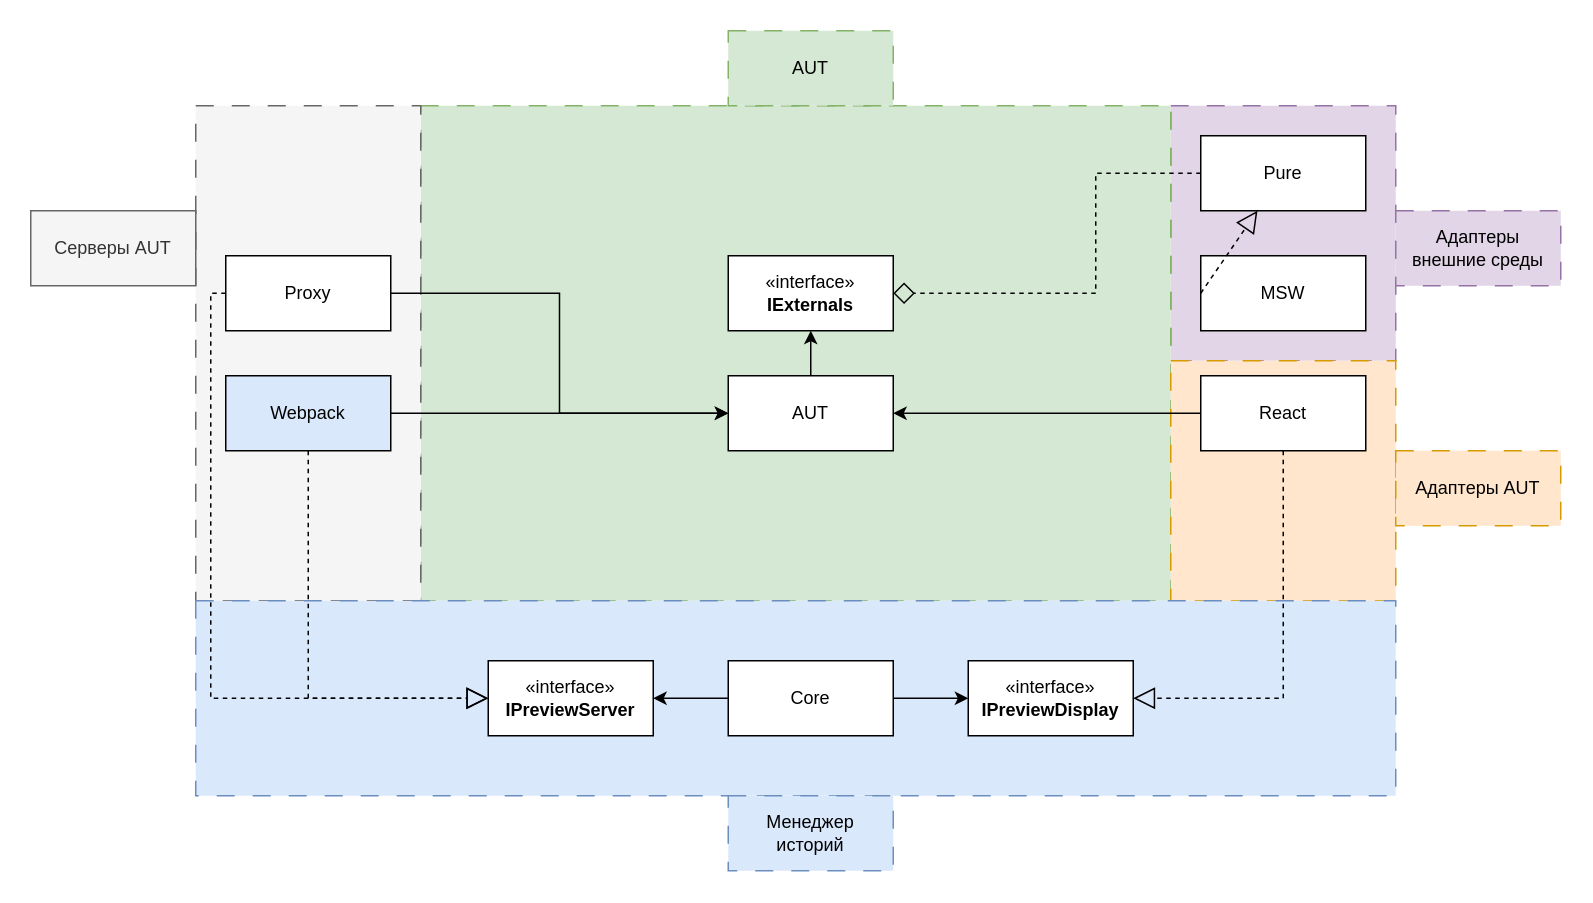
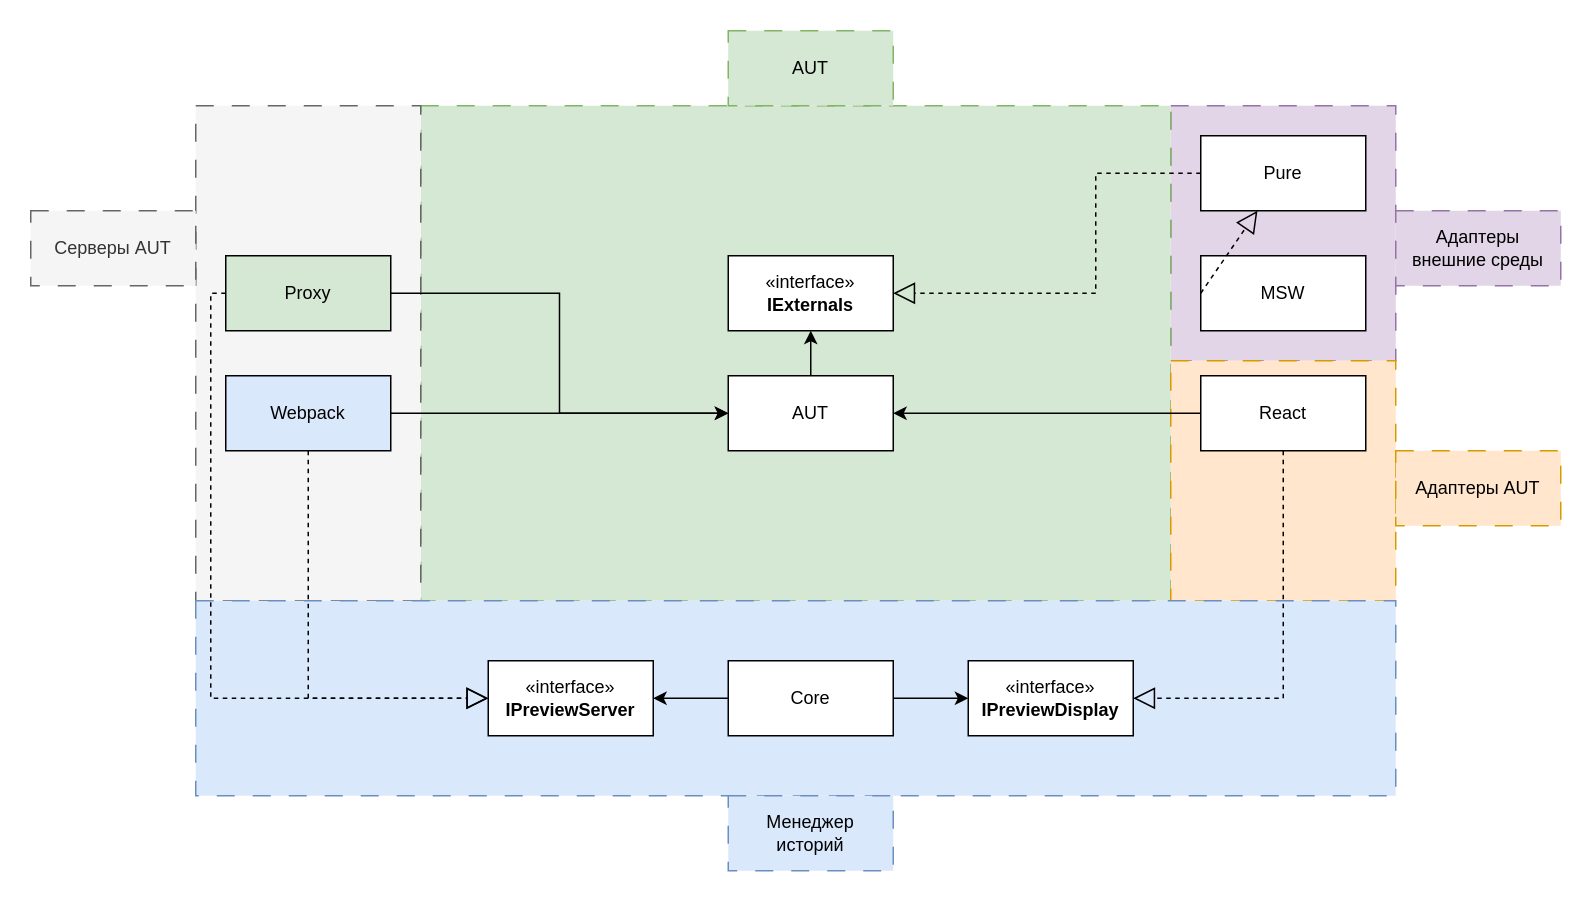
(113, 248) -> (113, 248)
(308, 293) -> (308, 293)
(915, 293) -> (915, 293)
